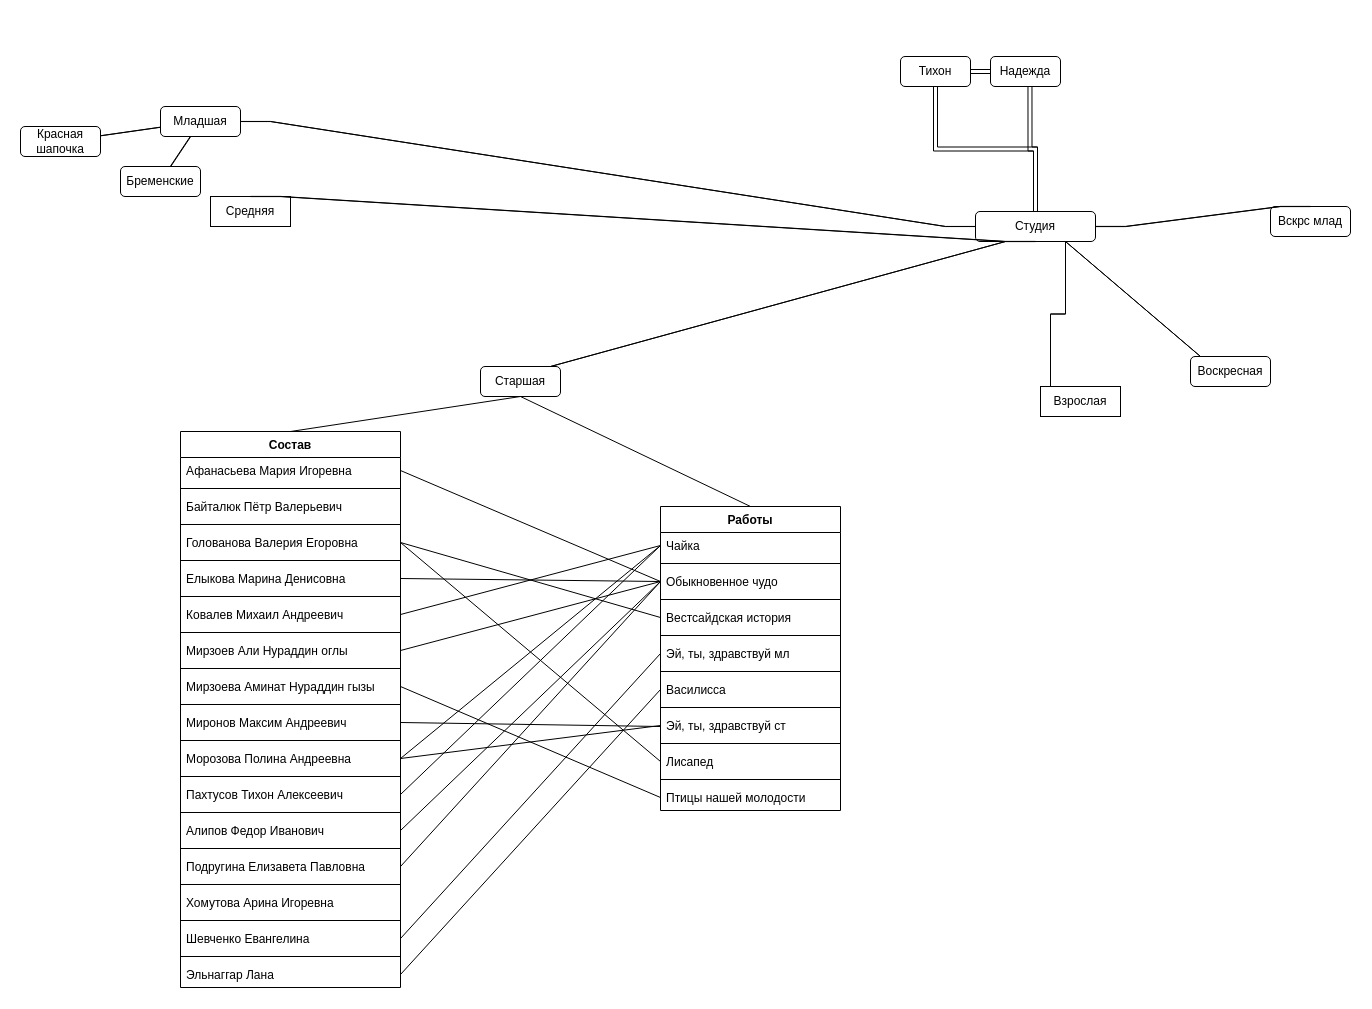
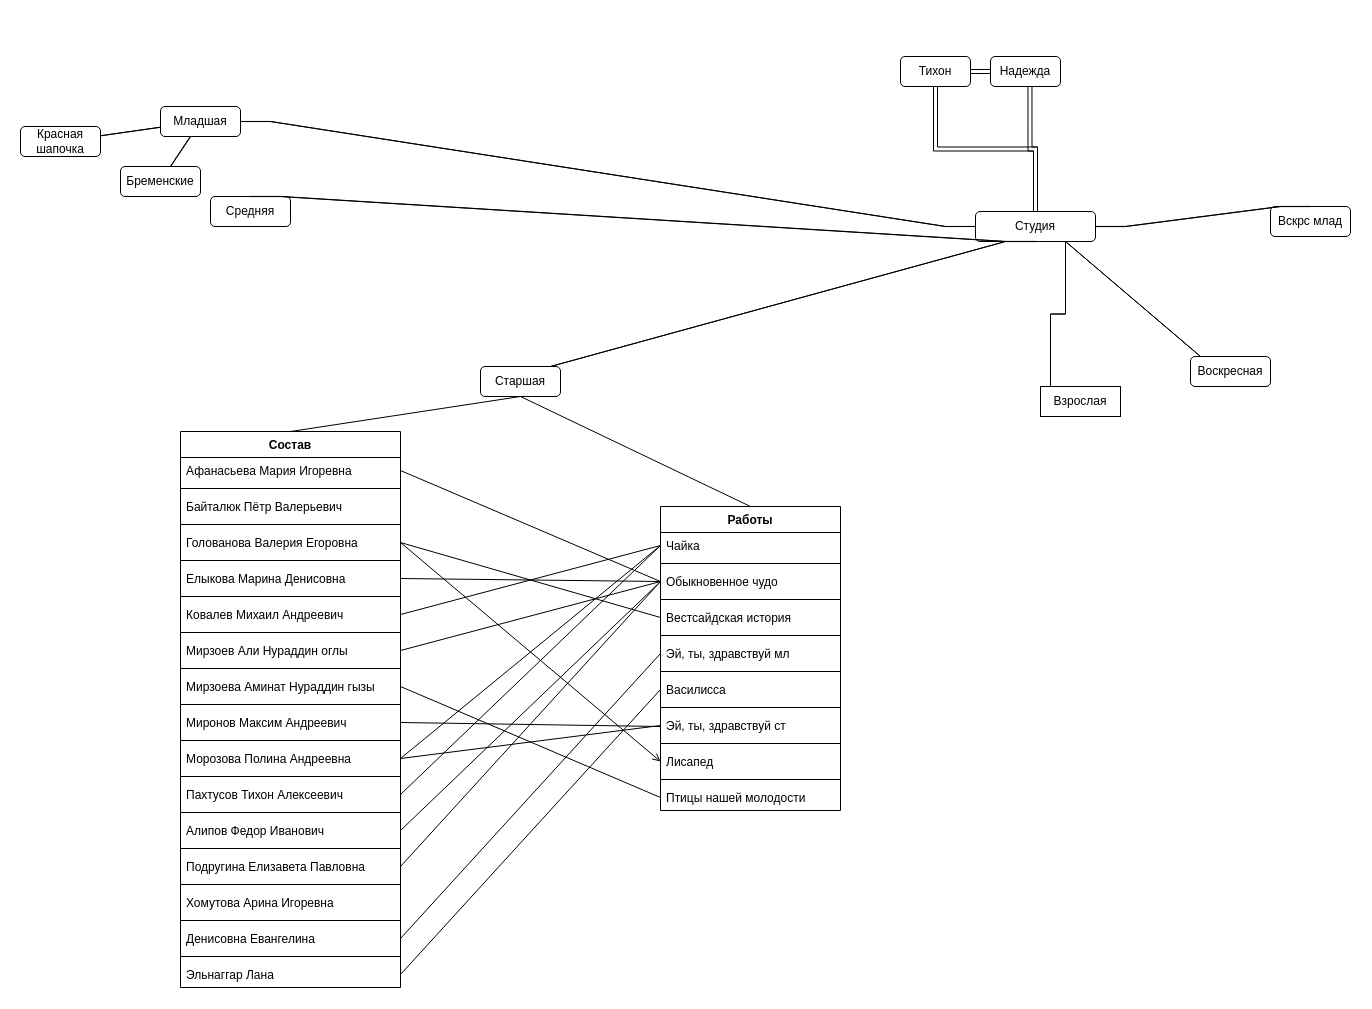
(251, 212) -> (251, 212)
(656, 758) -> (656, 757)
(248, 939) -> (252, 939)
